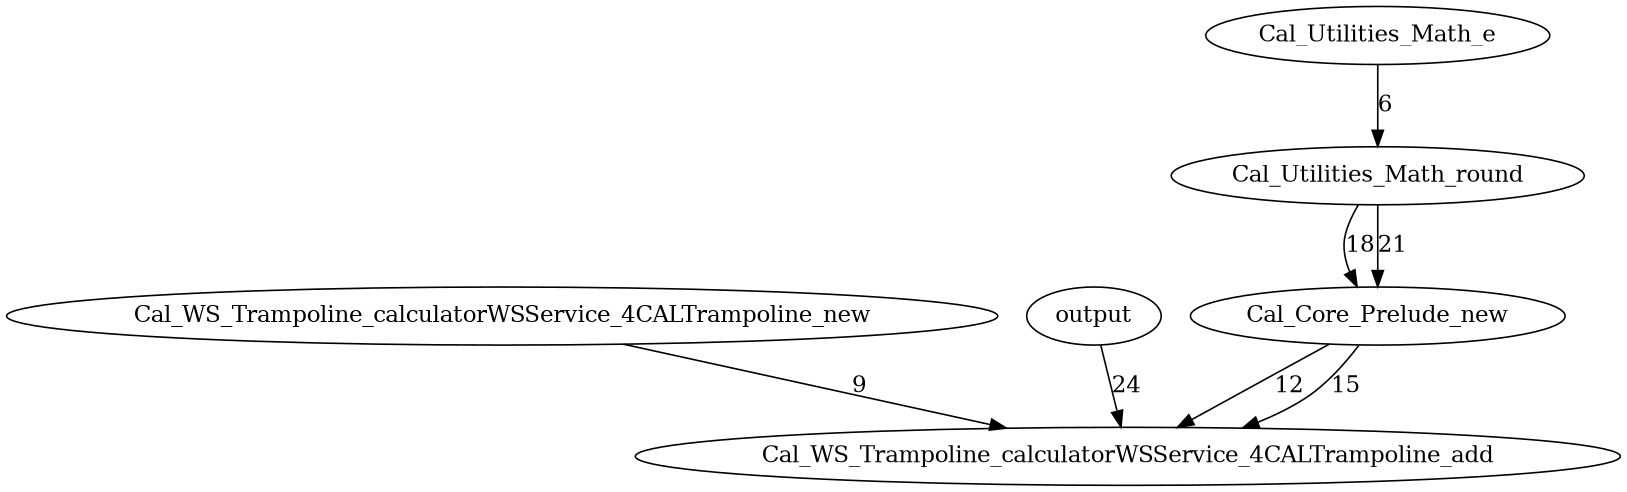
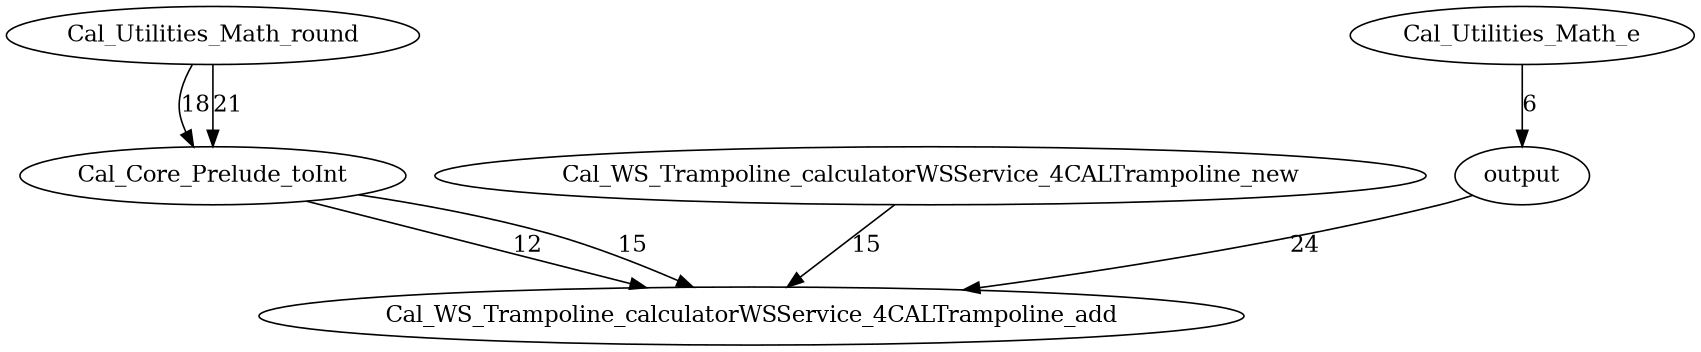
(1378, 98) -> (1522, 98)
(1378, 316) -> (213, 176)
(860, 386) -> (867, 246)
